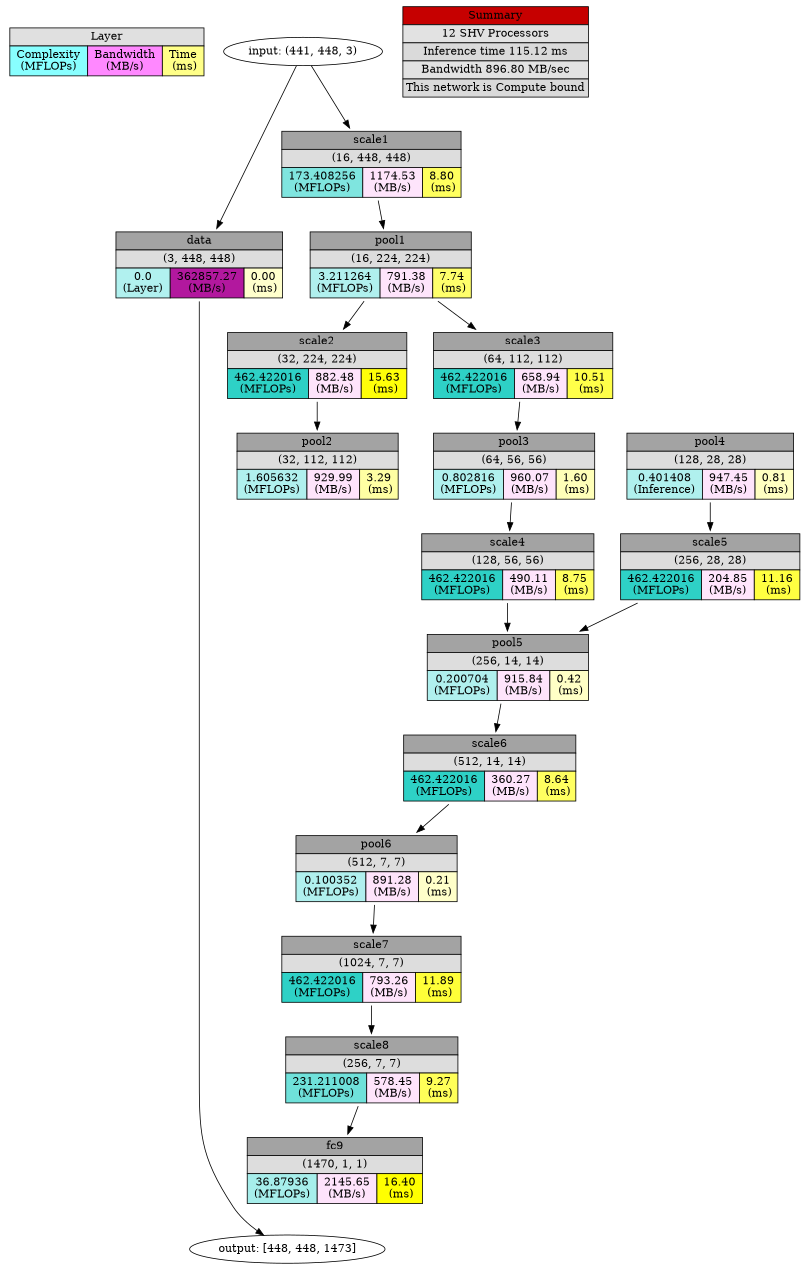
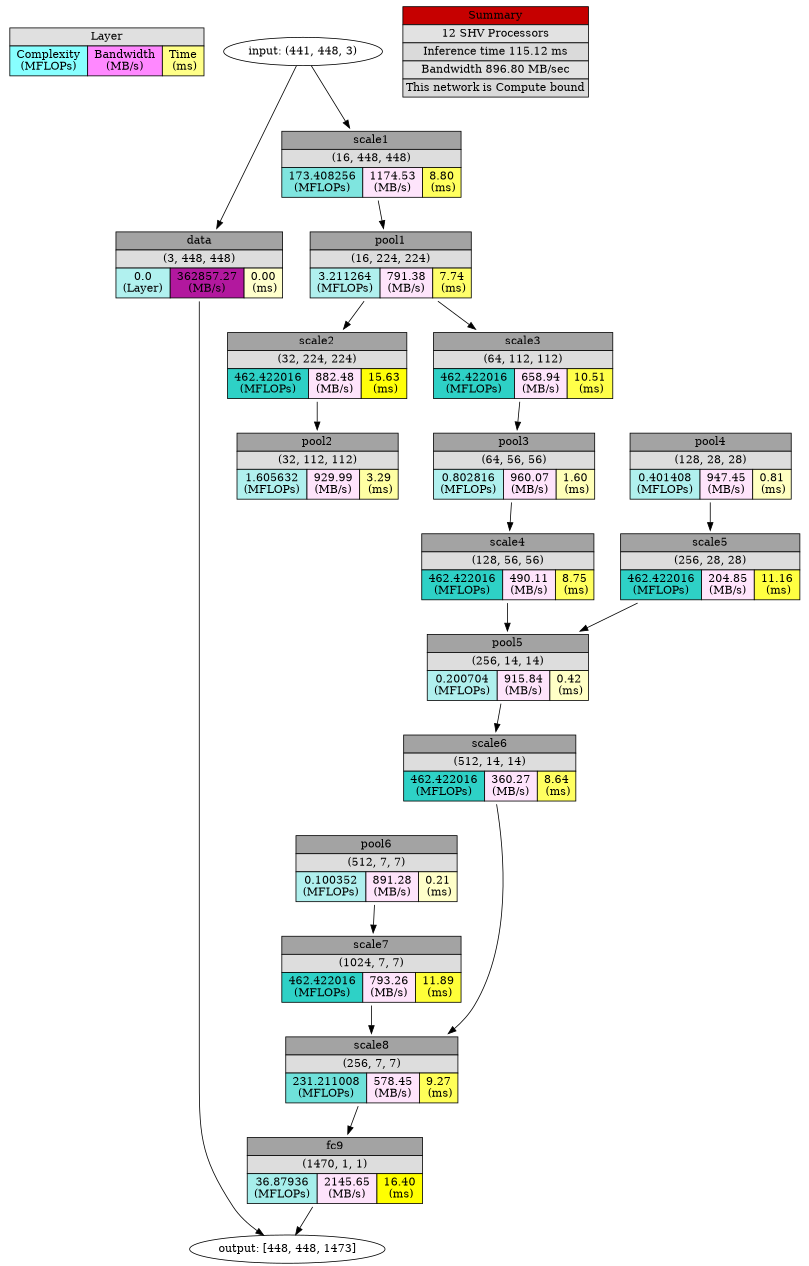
(665, 490) -> (665, 490)
(436, 816) -> (501, 922)
none -> (306, 1217)
